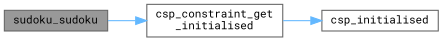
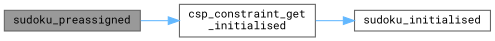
(56, 21) -> (72, 21)
(380, 21) -> (422, 21)
